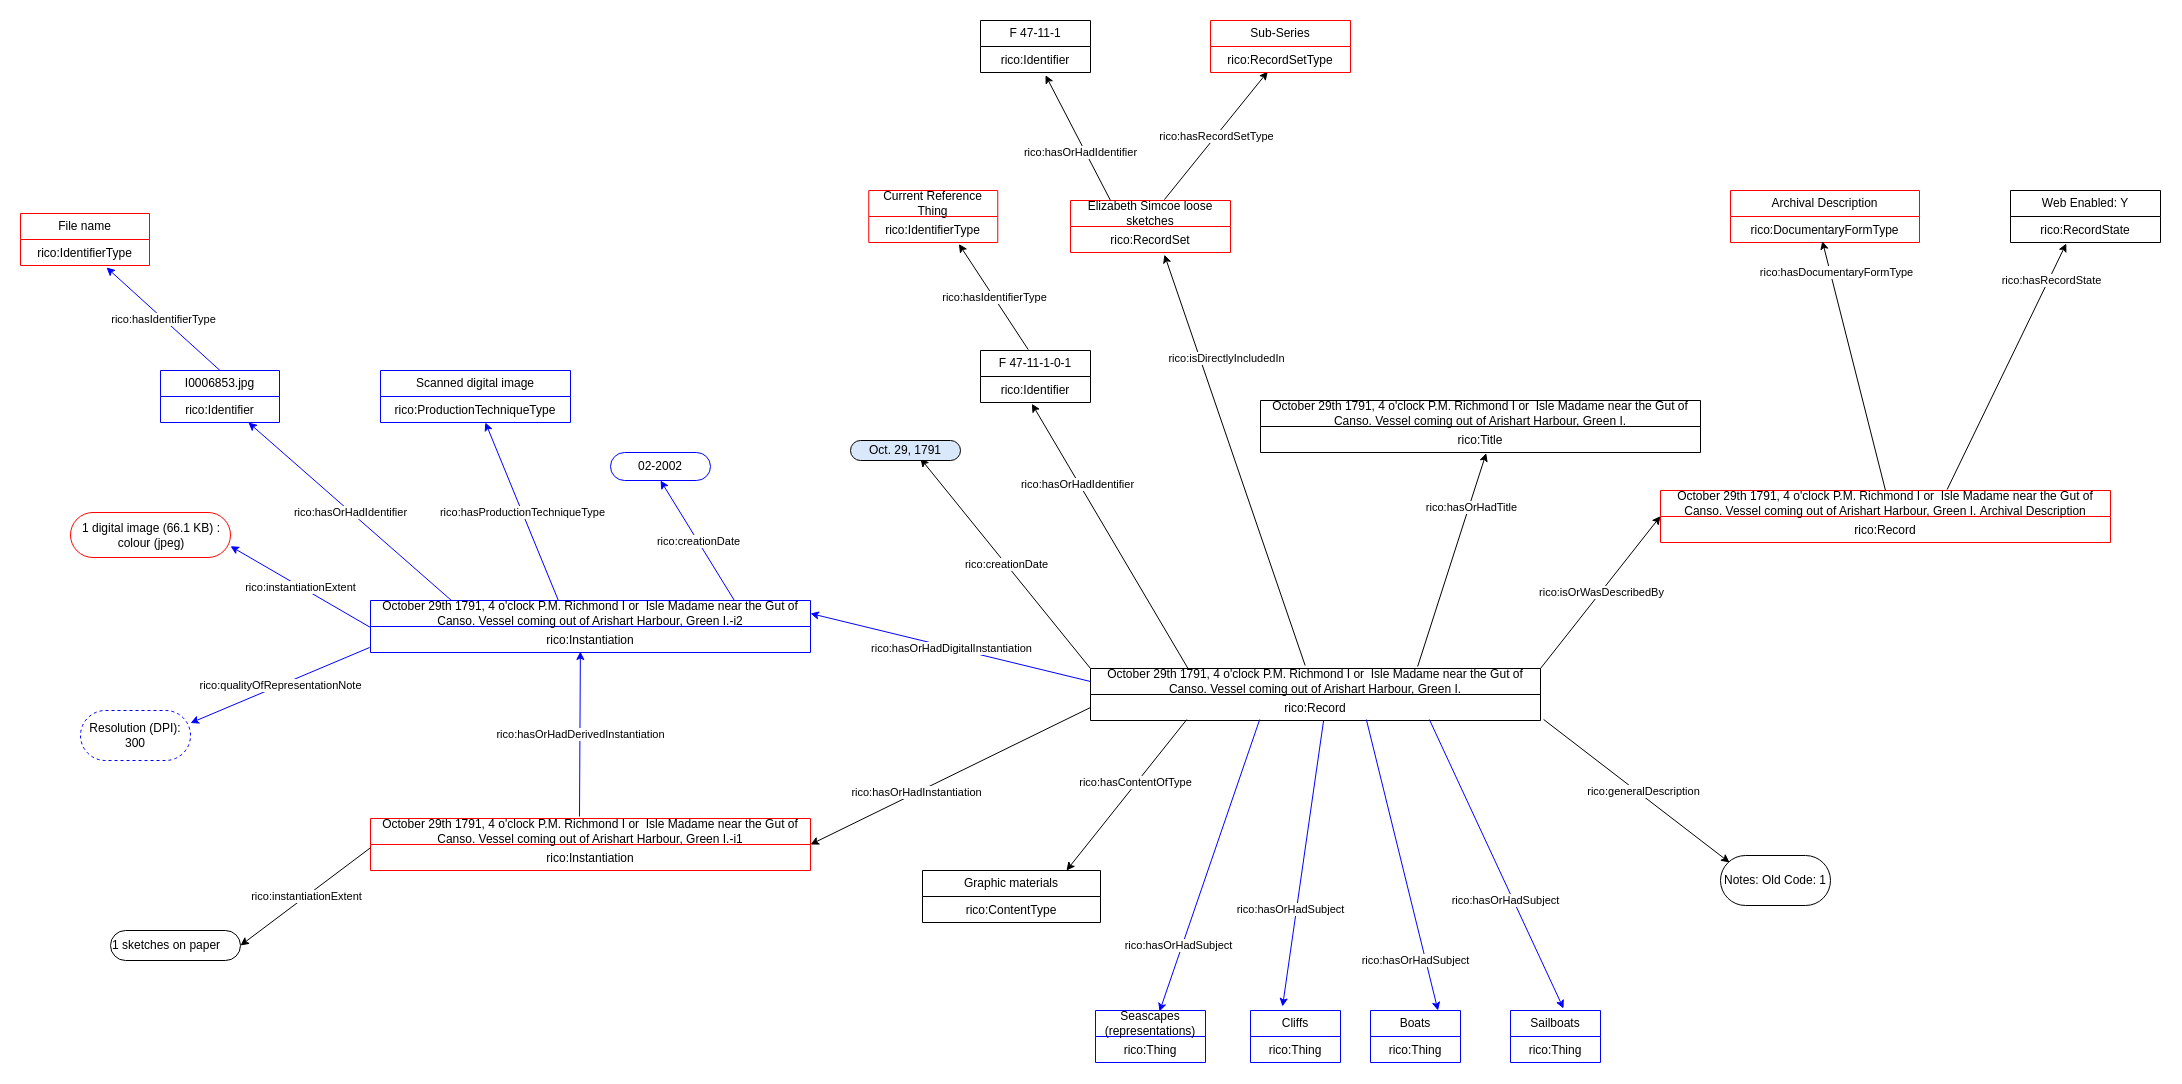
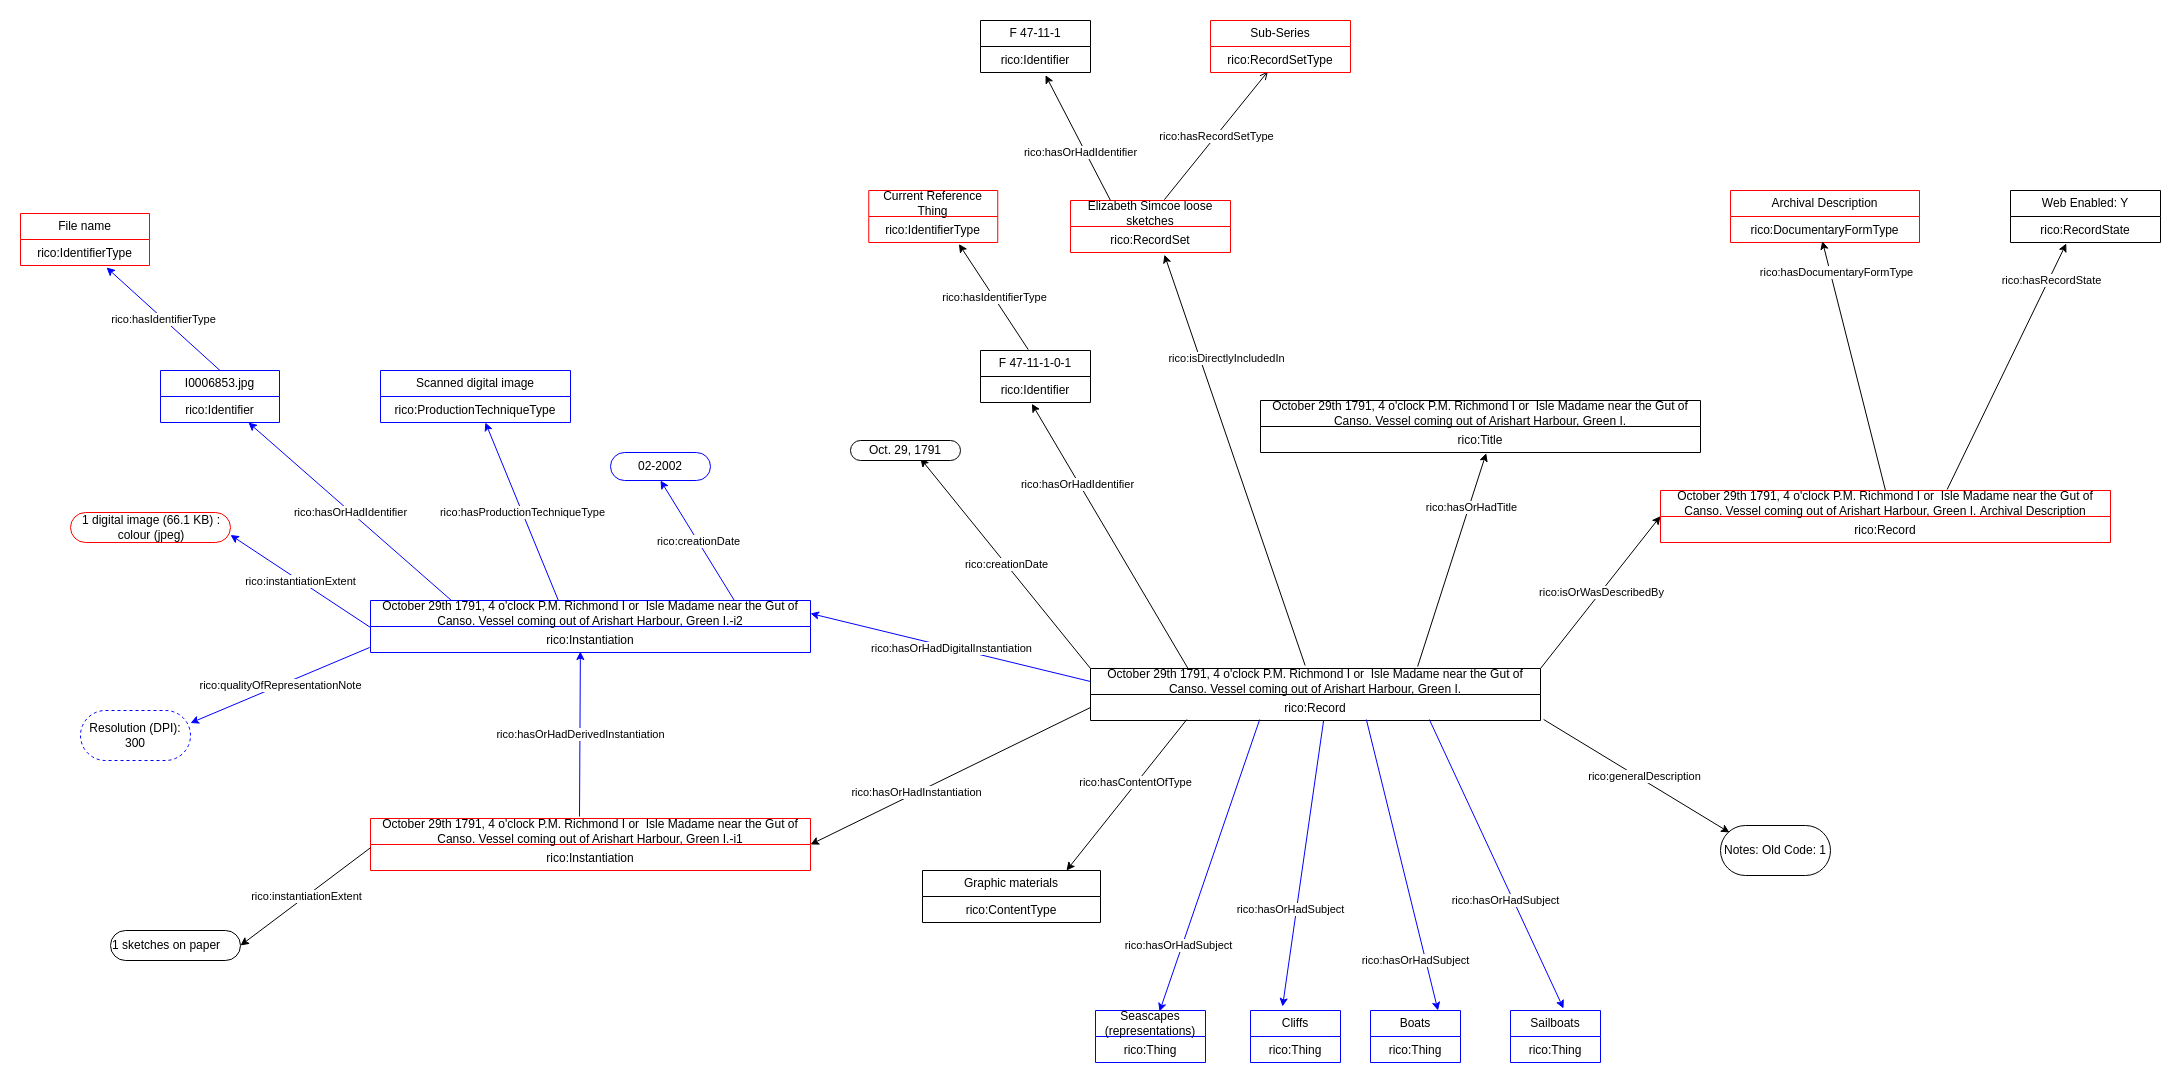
(1263, 78) -> (1264, 76)
(906, 451) -> (906, 451)
(151, 535) -> (151, 528)
(1776, 881) -> (1776, 851)
